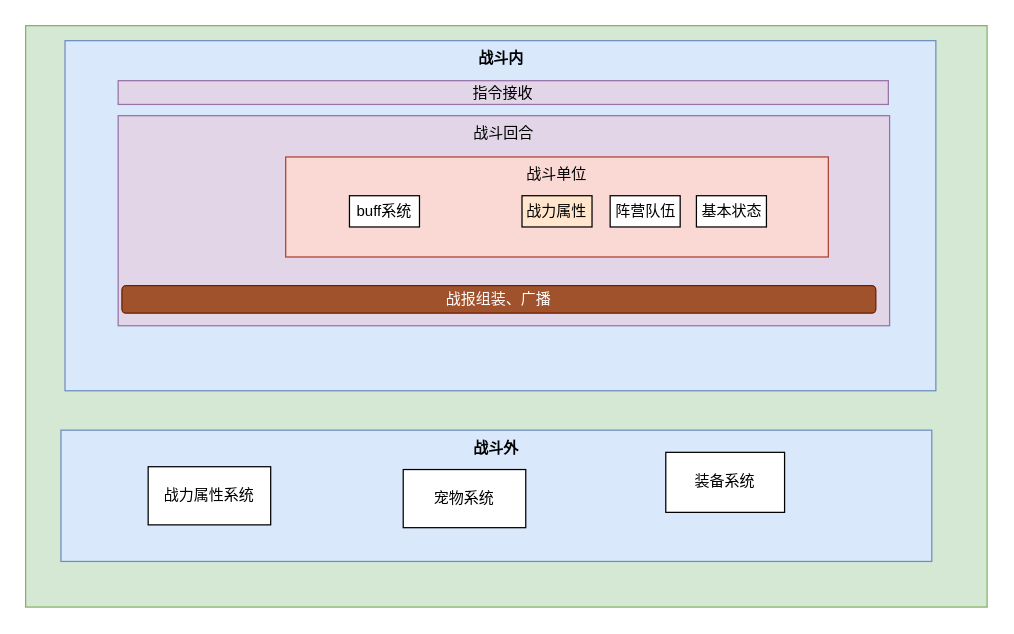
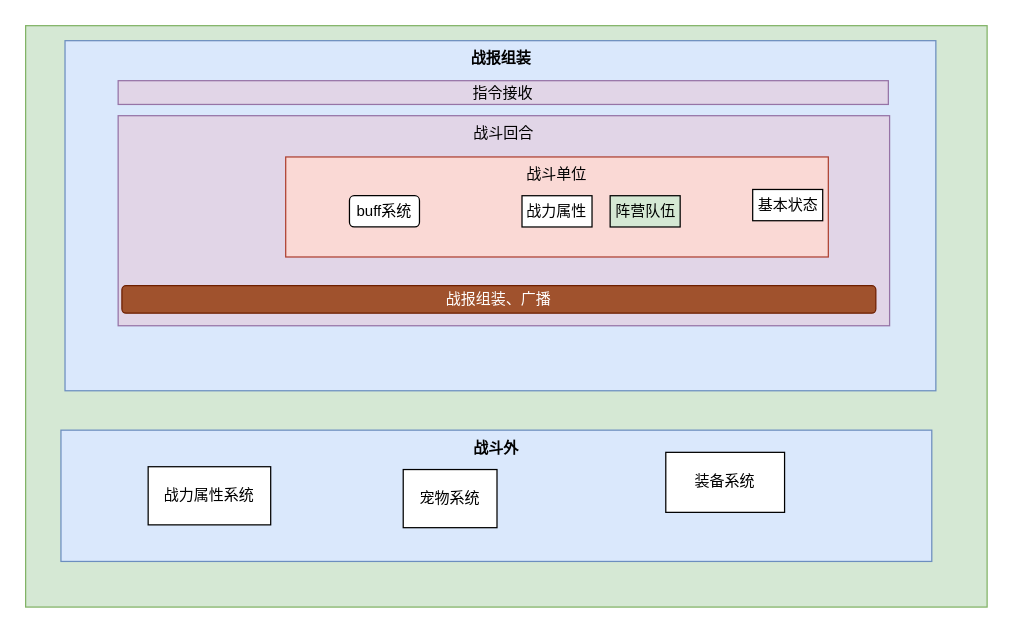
(501, 58) -> (501, 58)
(384, 211) -> (384, 211)
(557, 211) -> (557, 211)
(645, 211) -> (645, 211)
(731, 211) -> (788, 205)
(464, 498) -> (450, 498)
